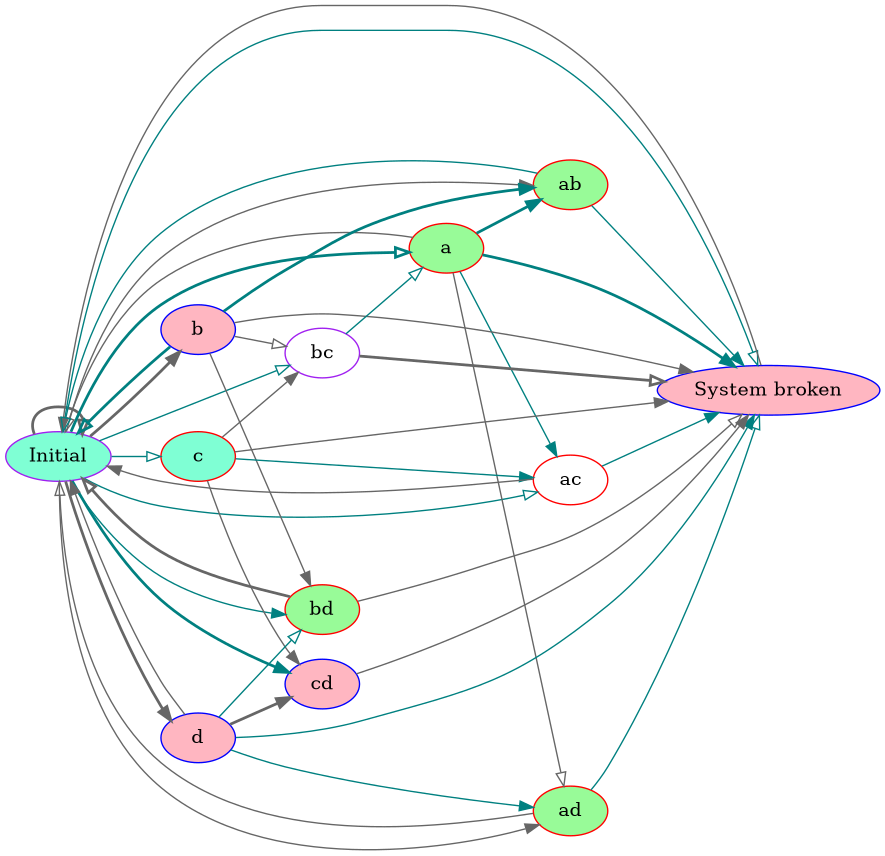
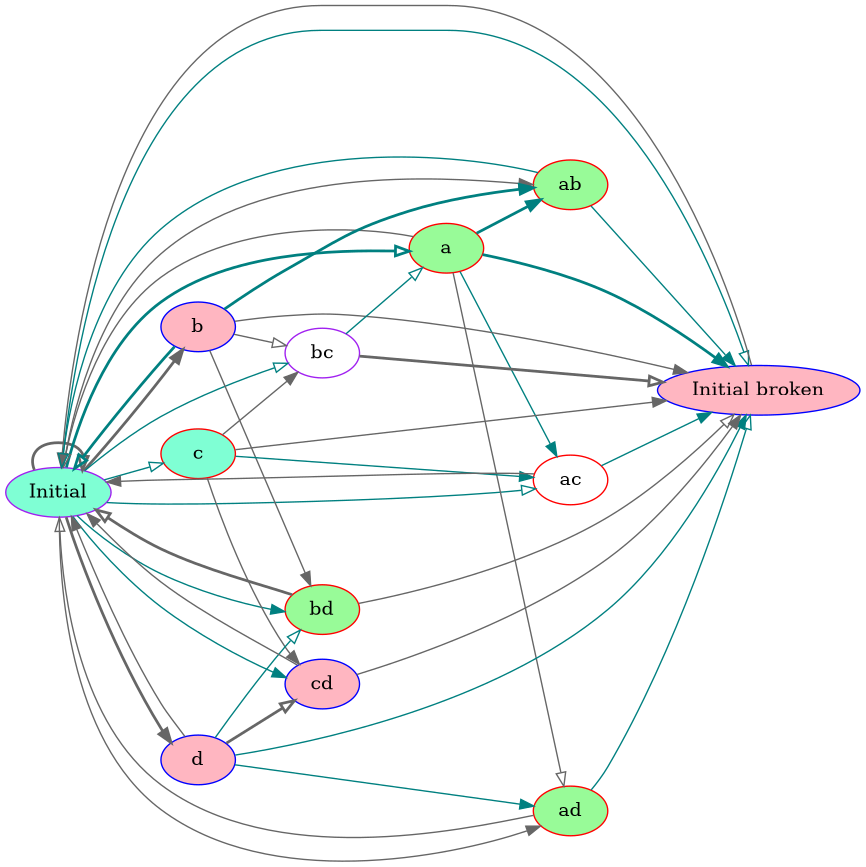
(769, 390) -> (759, 390)
(155, 595) -> (162, 608)
none -> (191, 603)
(254, 714) -> (254, 726)
